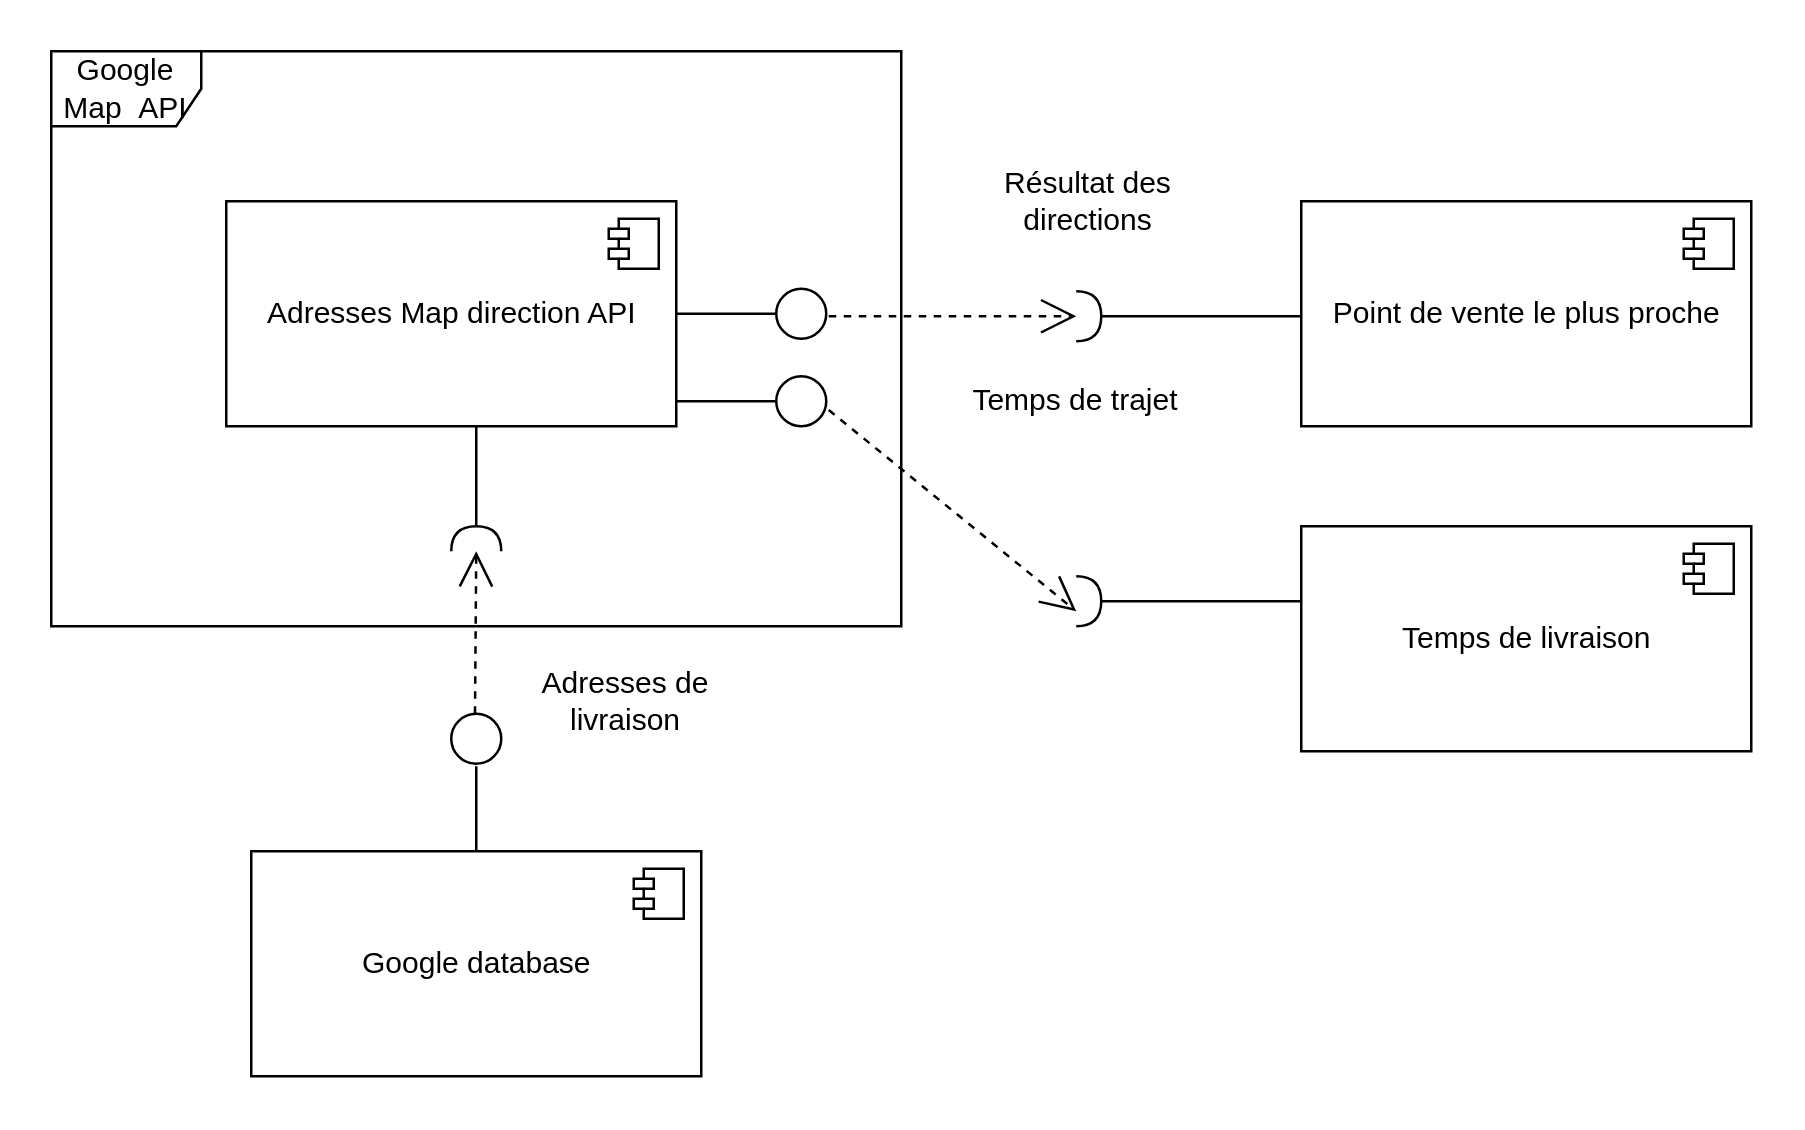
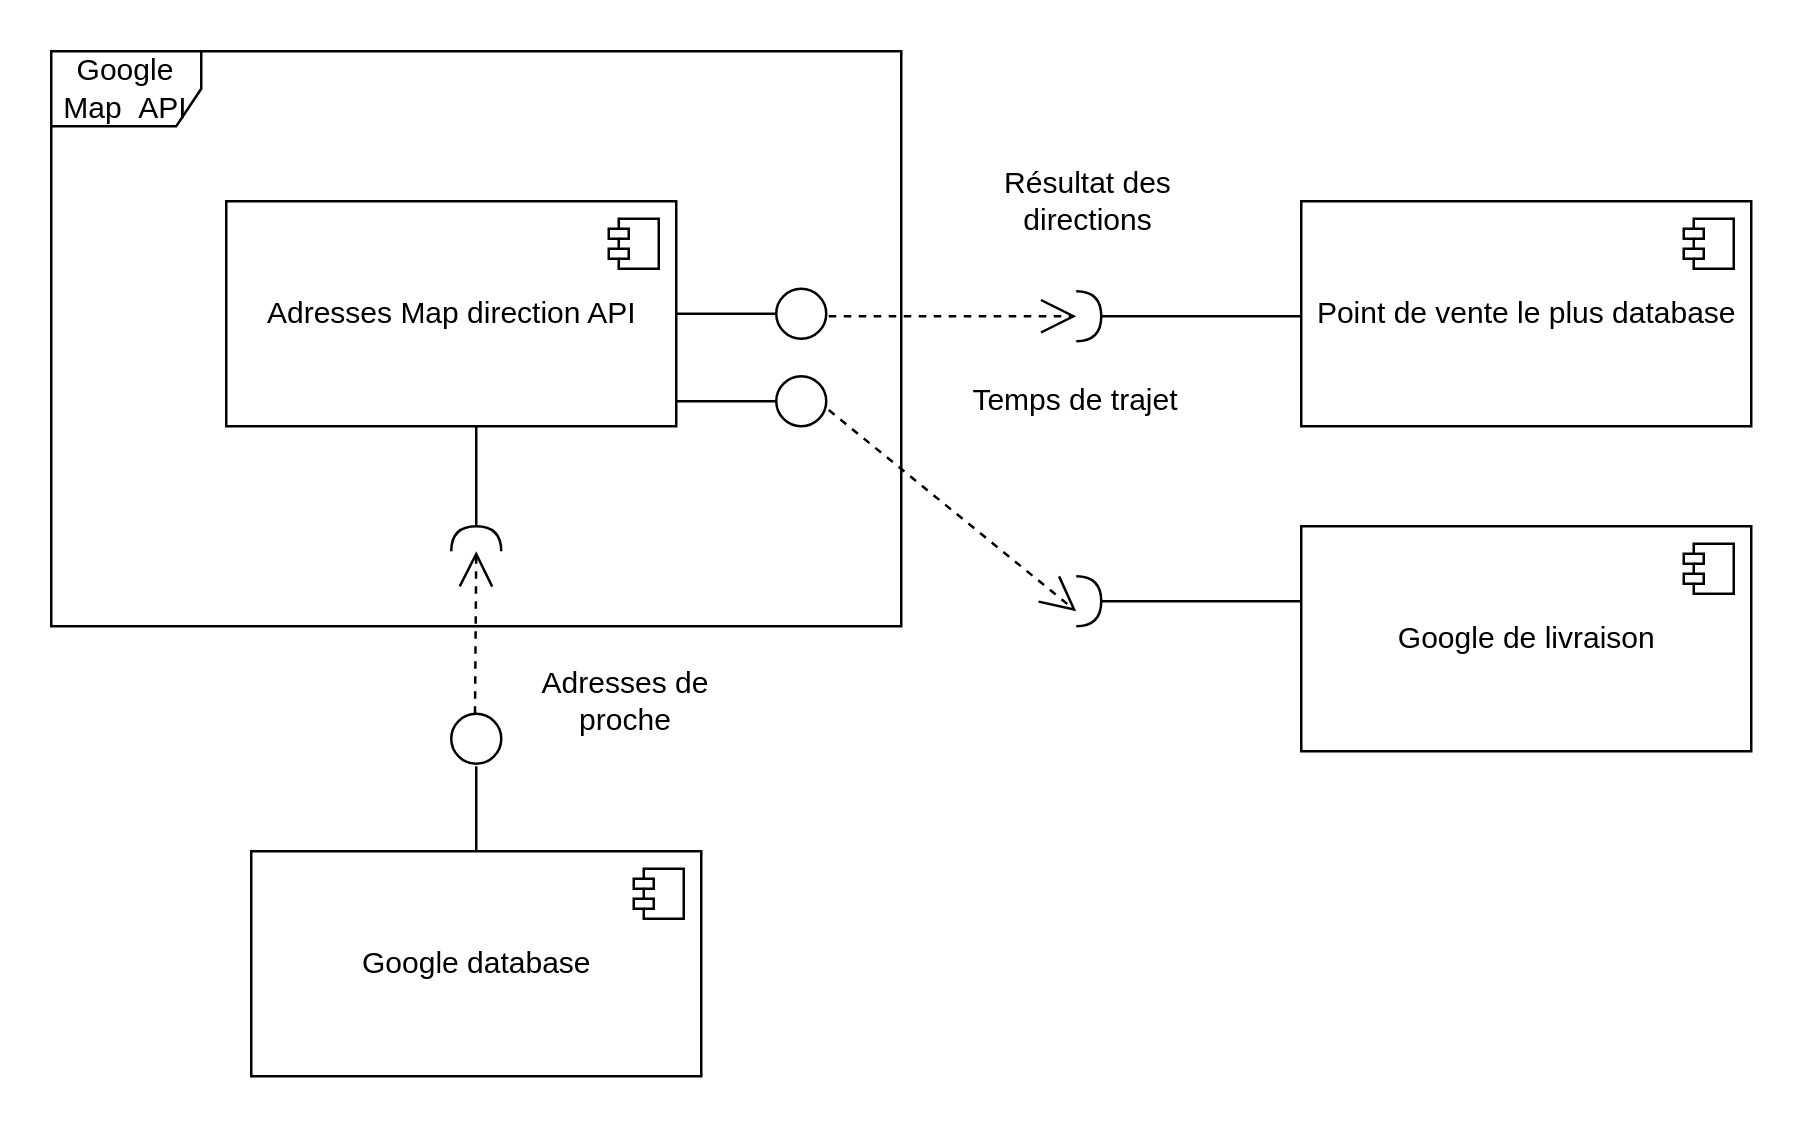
(1528, 314) -> (1528, 314)
(1528, 639) -> (1528, 639)
(626, 701) -> (626, 701)
